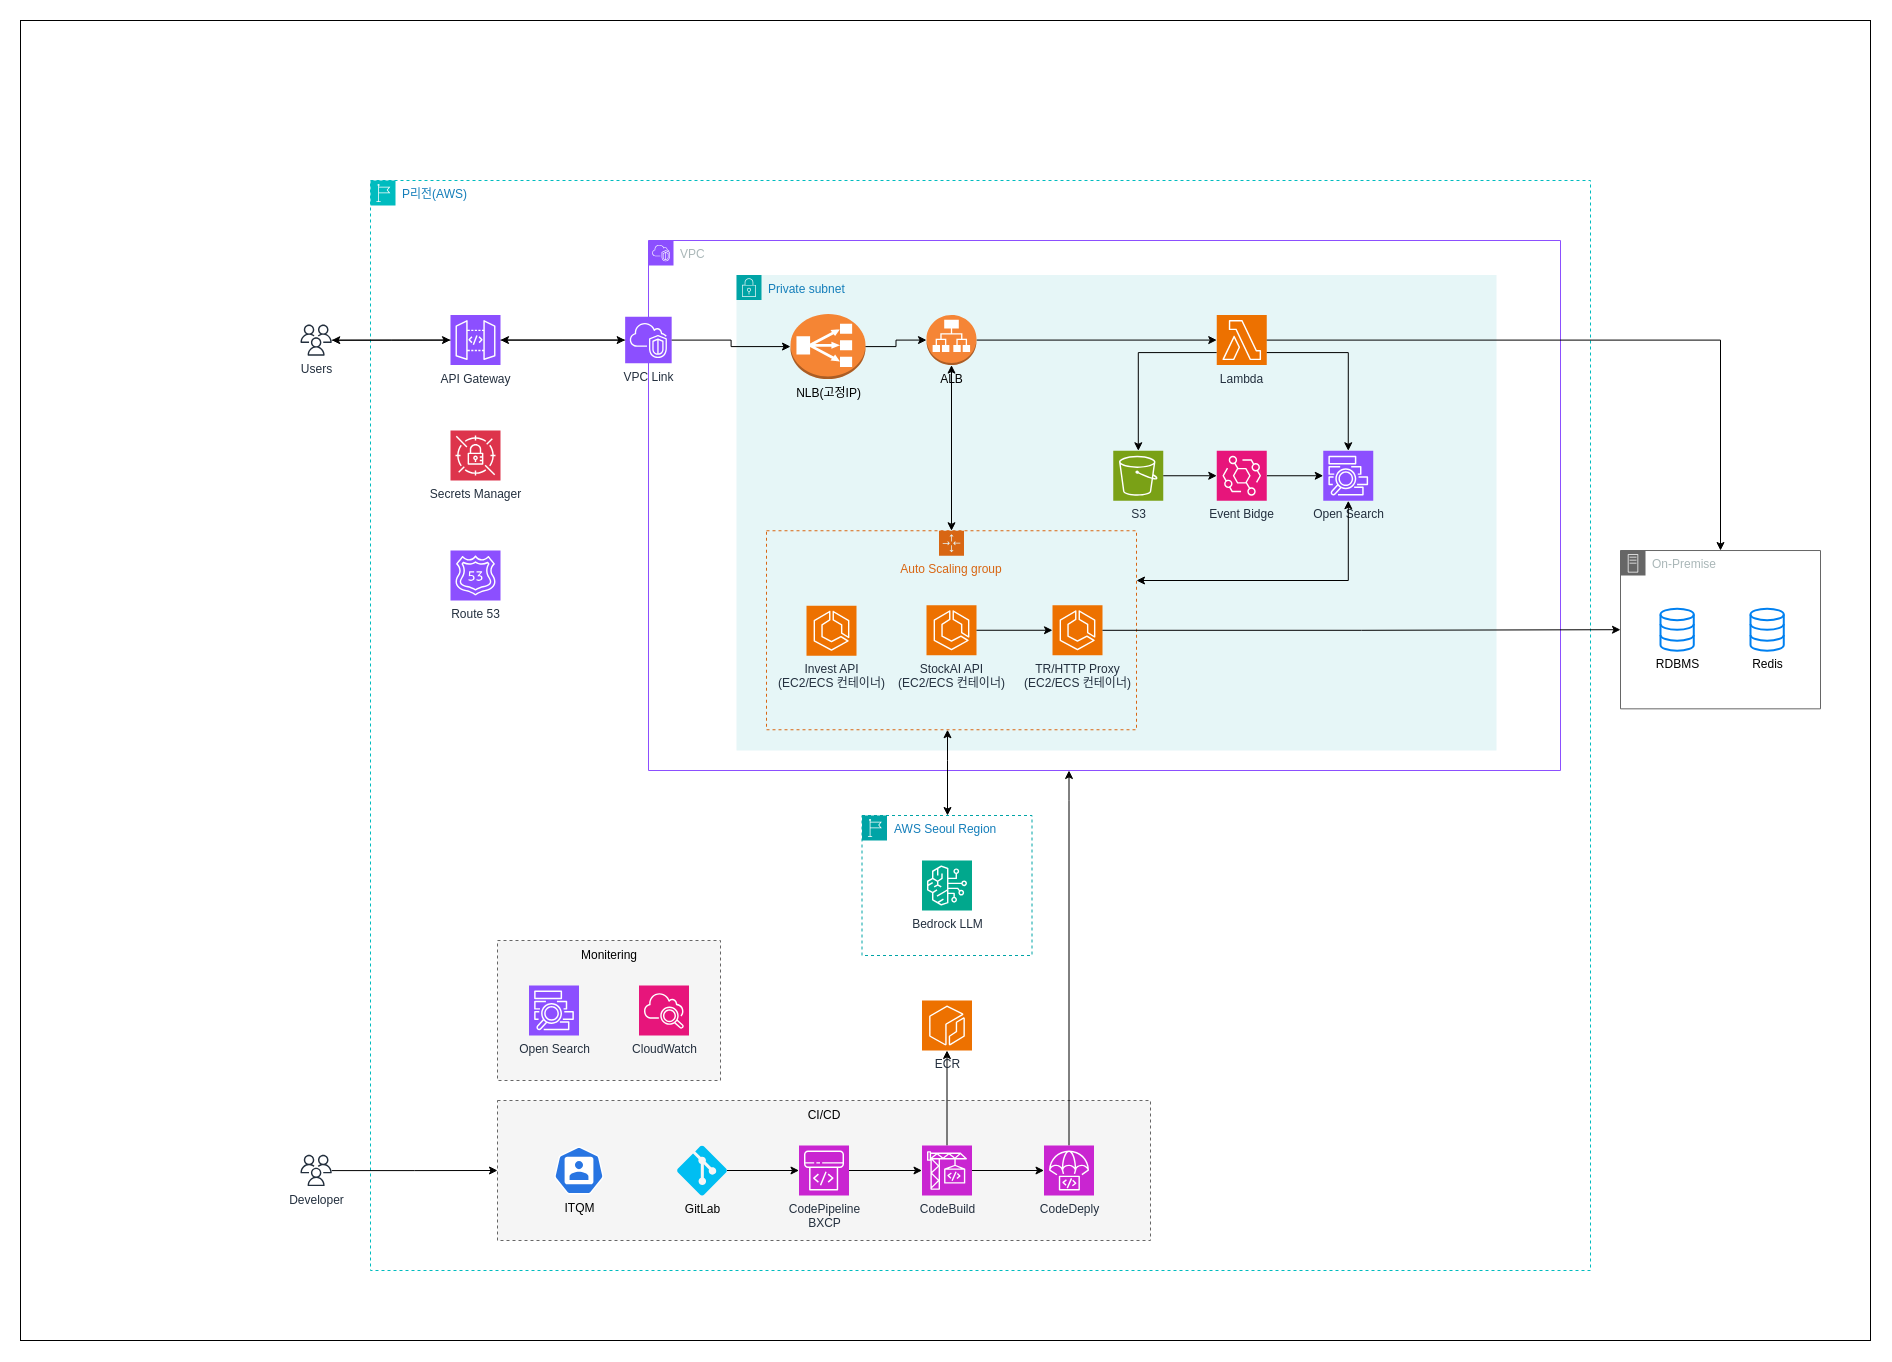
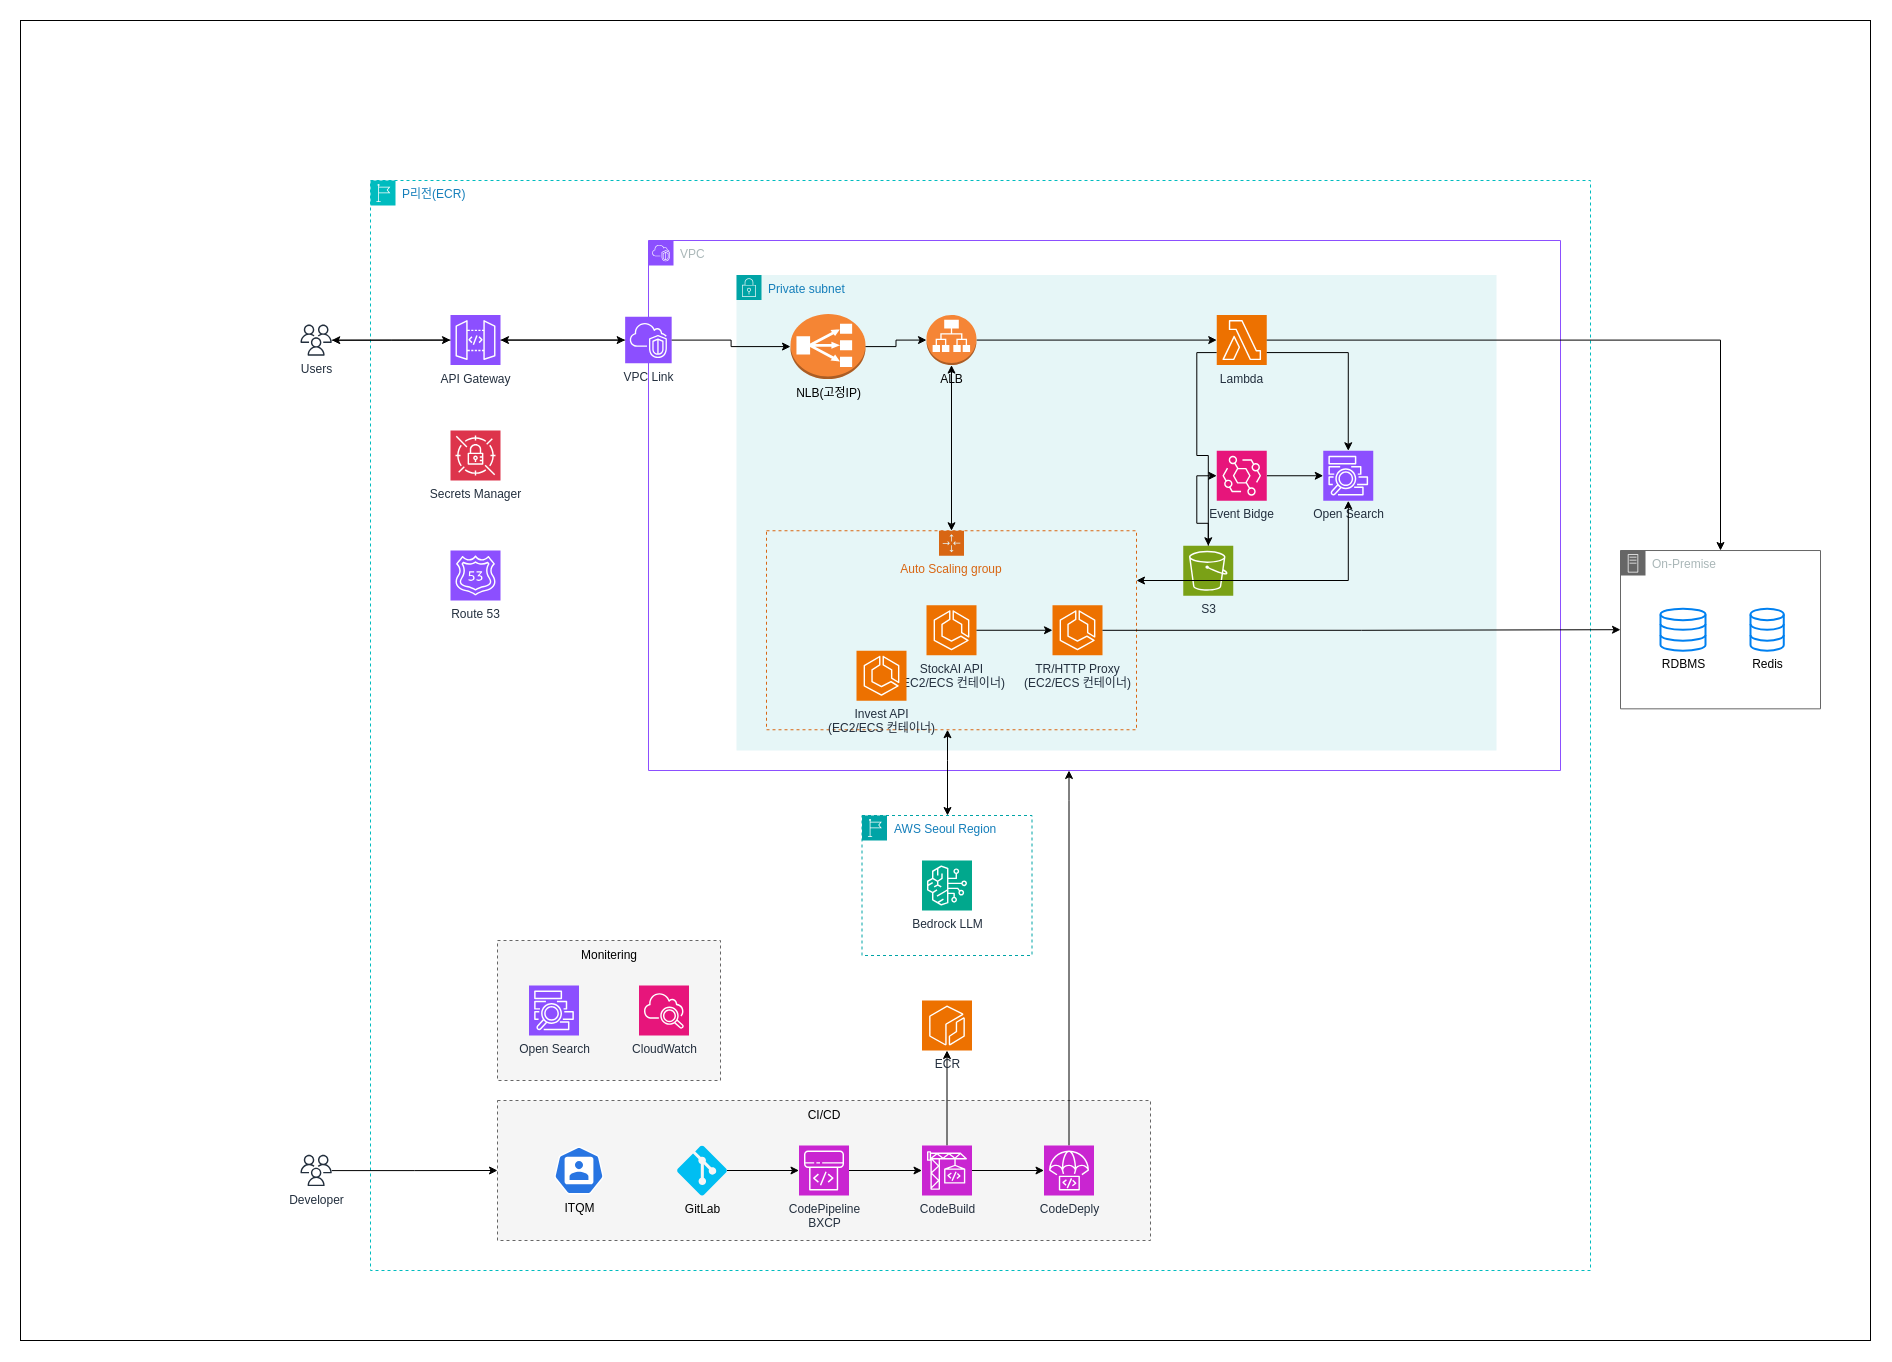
(435, 195) -> (435, 195)
(1138, 476) -> (1208, 571)
(1677, 630) -> (1683, 630)
(832, 631) -> (882, 676)
